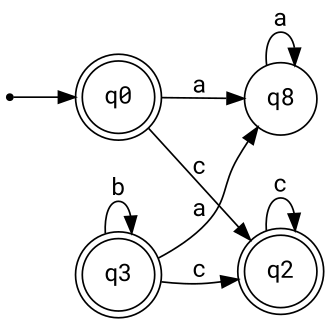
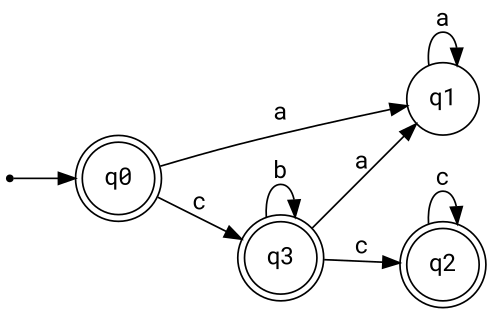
(281, 99) -> (443, 99)
(194, 178) -> (192, 214)
